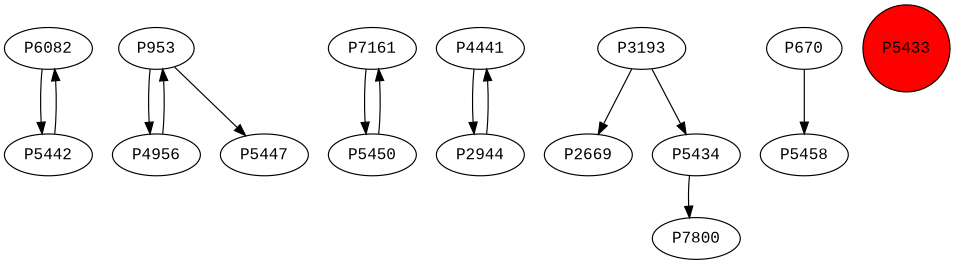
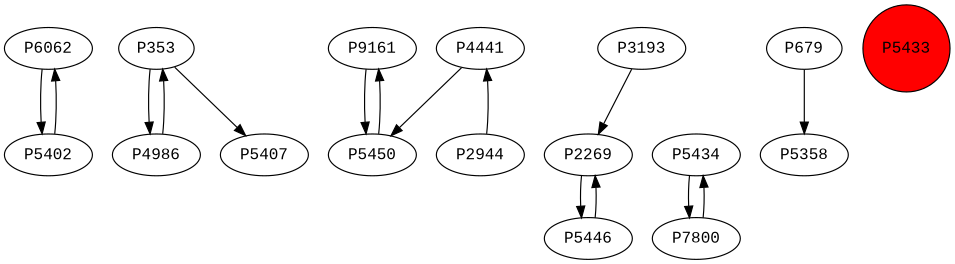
(48, 48) -> (48, 48)
(156, 48) -> (156, 48)
(372, 48) -> (372, 48)
(804, 48) -> (804, 48)
(473, 96) -> (430, 98)
(666, 97) -> (704, 203)
(48, 155) -> (48, 155)
(156, 155) -> (156, 155)
(264, 155) -> (264, 155)
(588, 155) -> (588, 155)
(804, 155) -> (804, 155)
none -> (588, 238)
